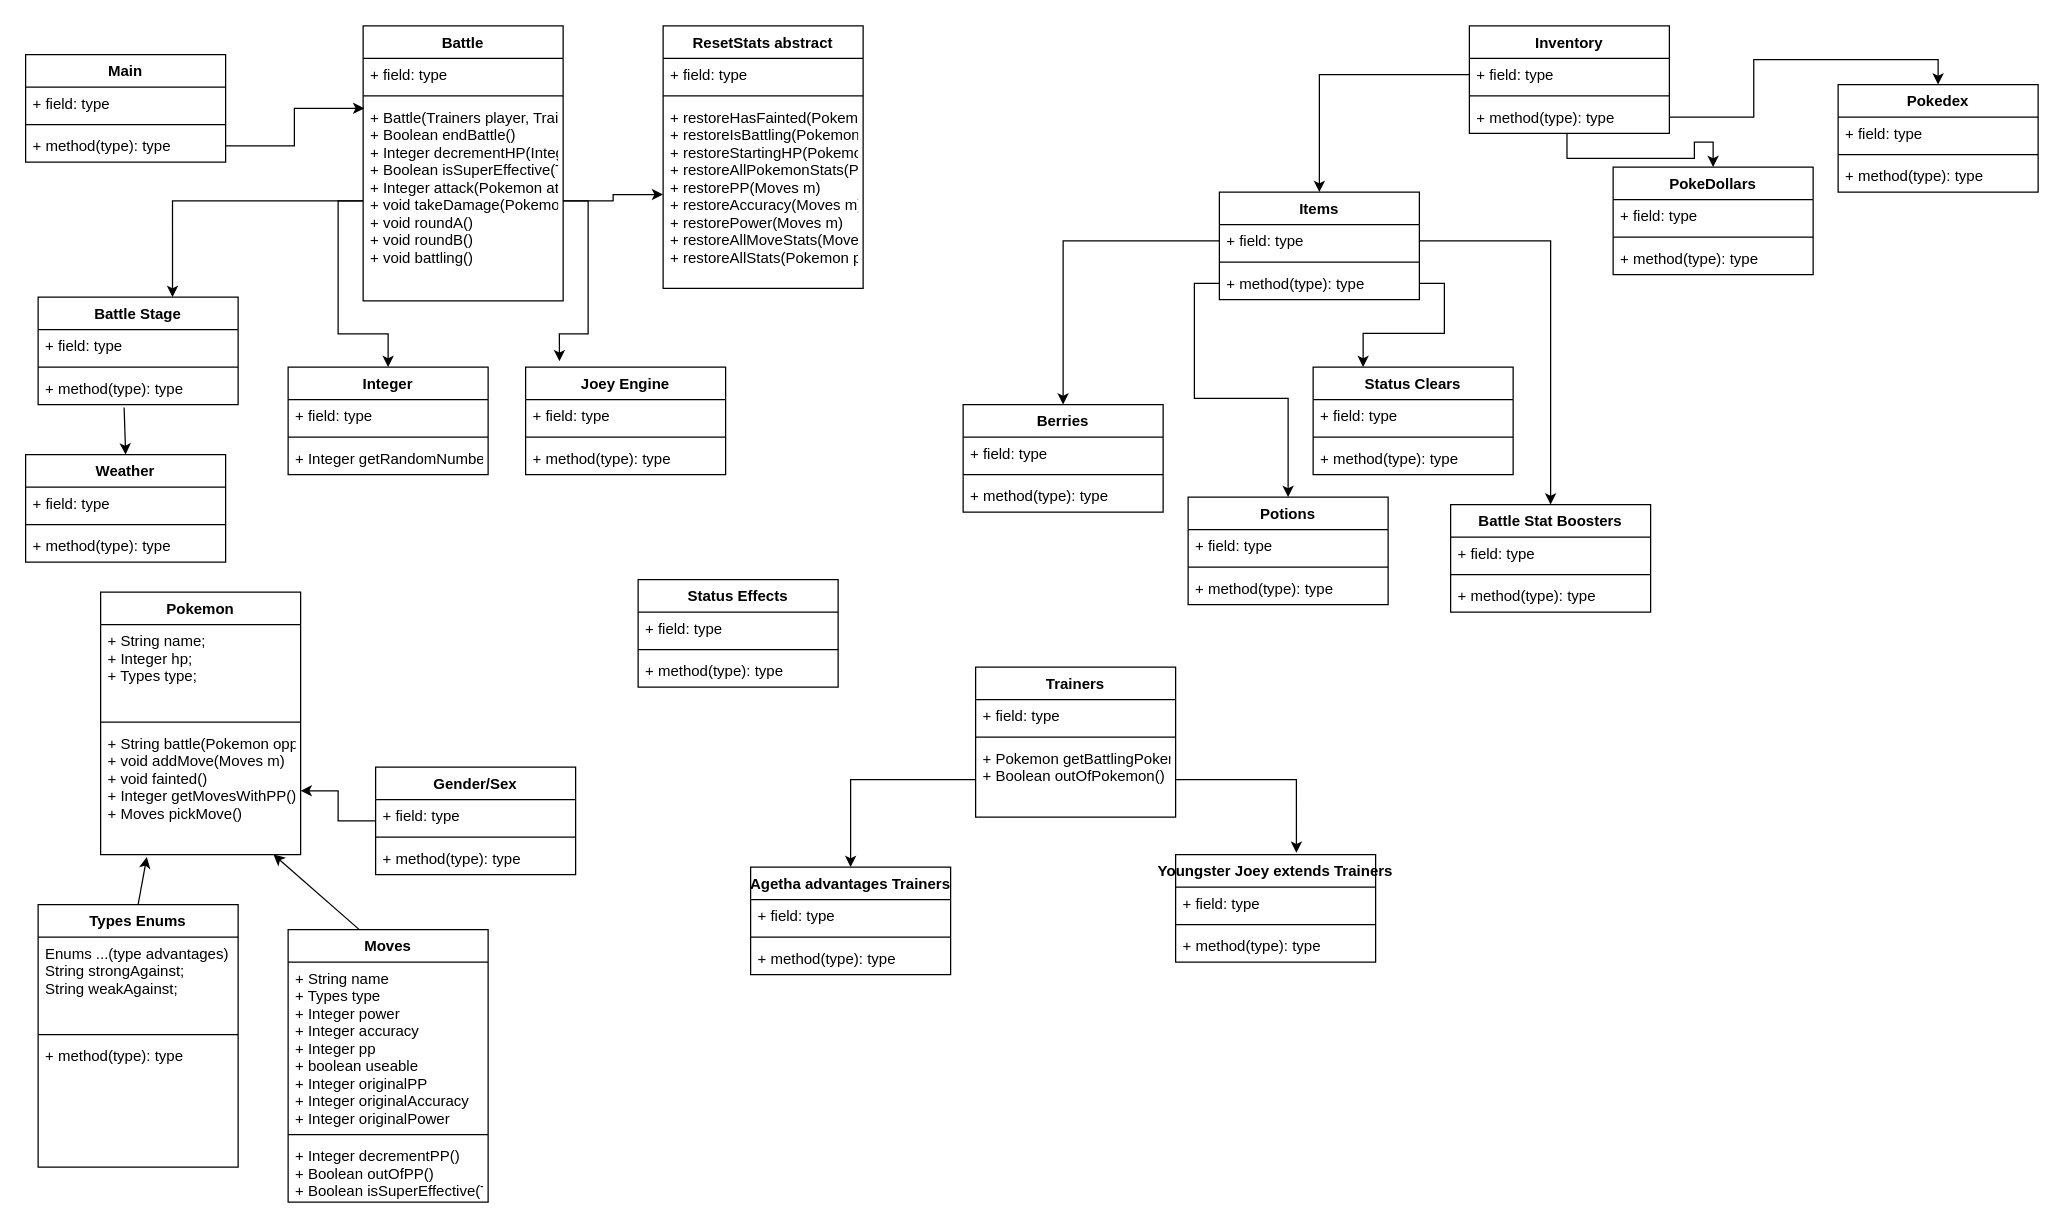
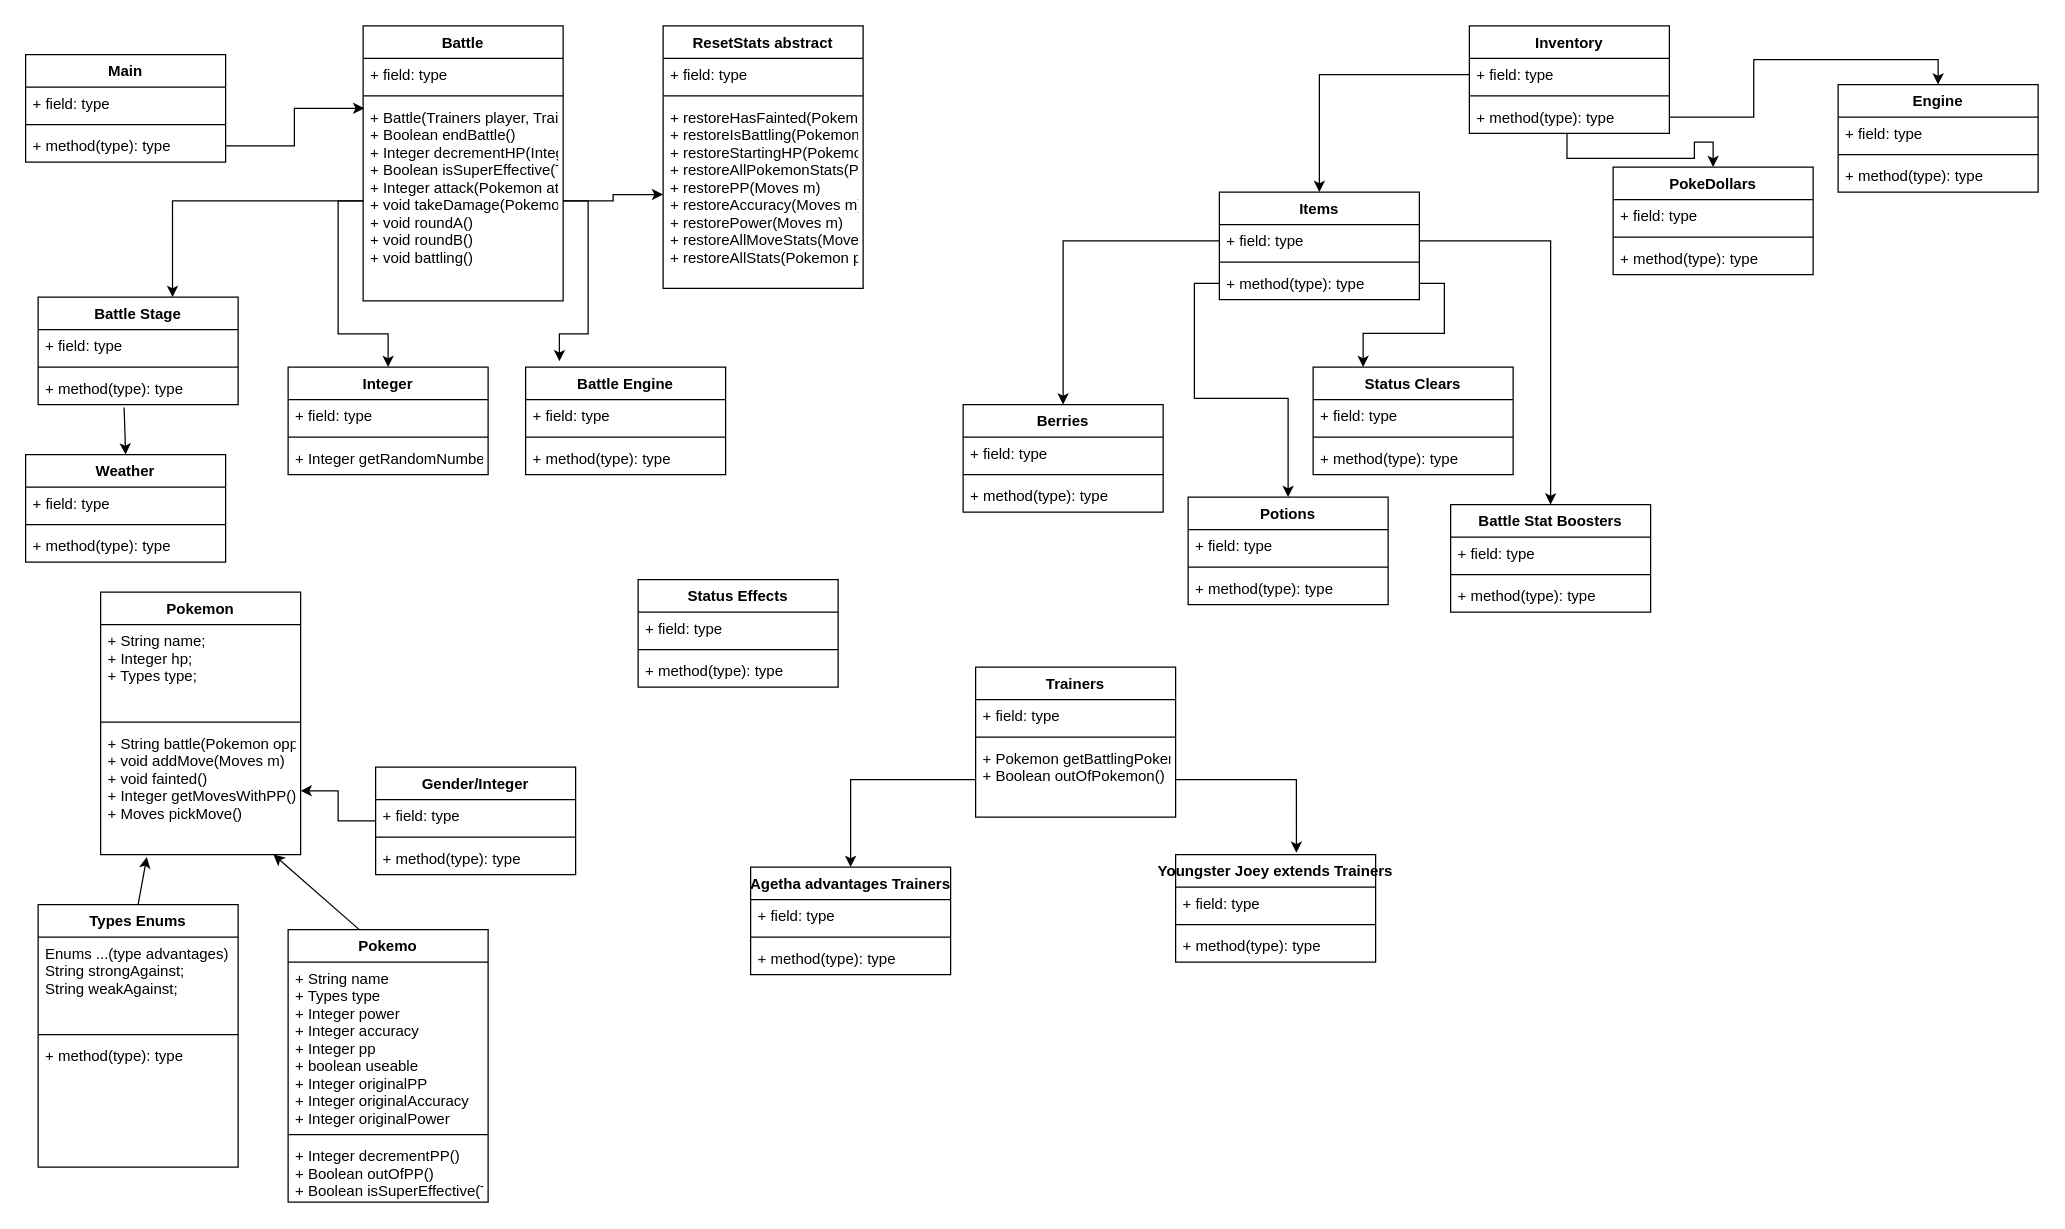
(1938, 101) -> (1938, 101)
(625, 384) -> (625, 384)
(475, 784) -> (475, 784)
(388, 946) -> (388, 946)
